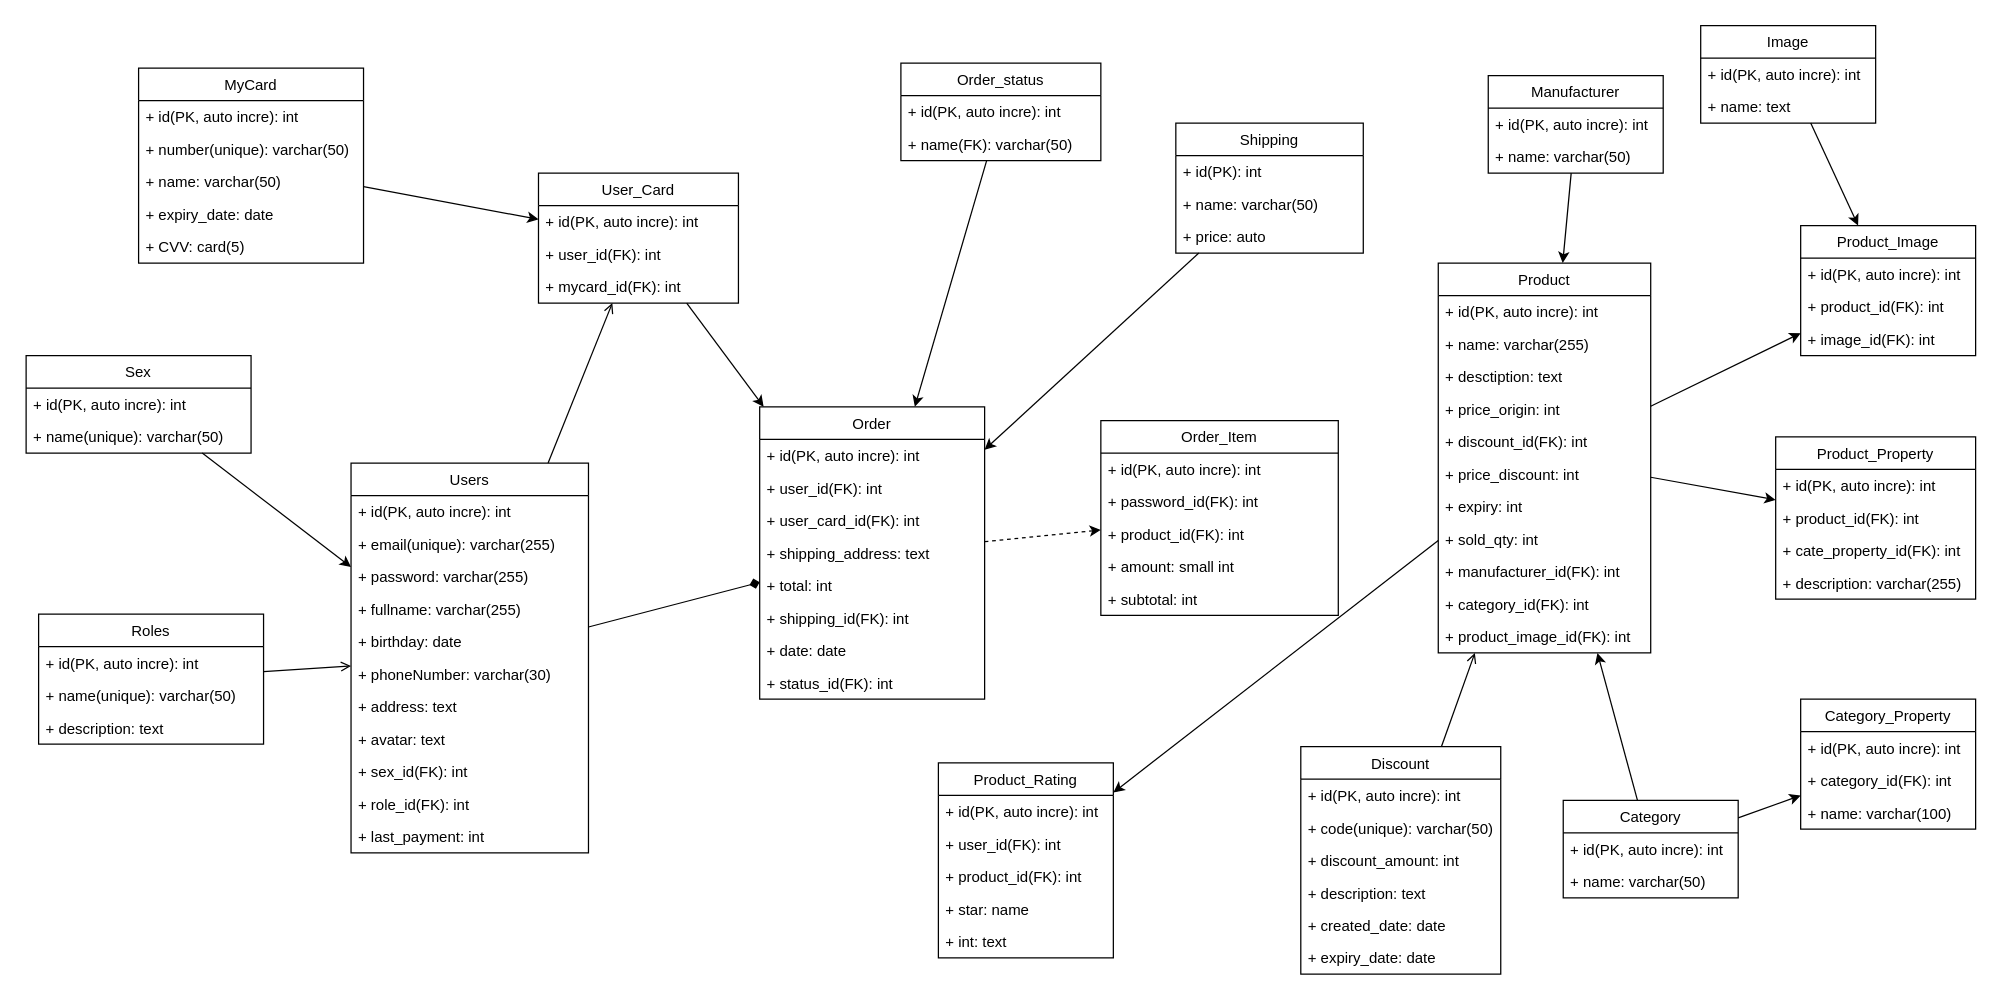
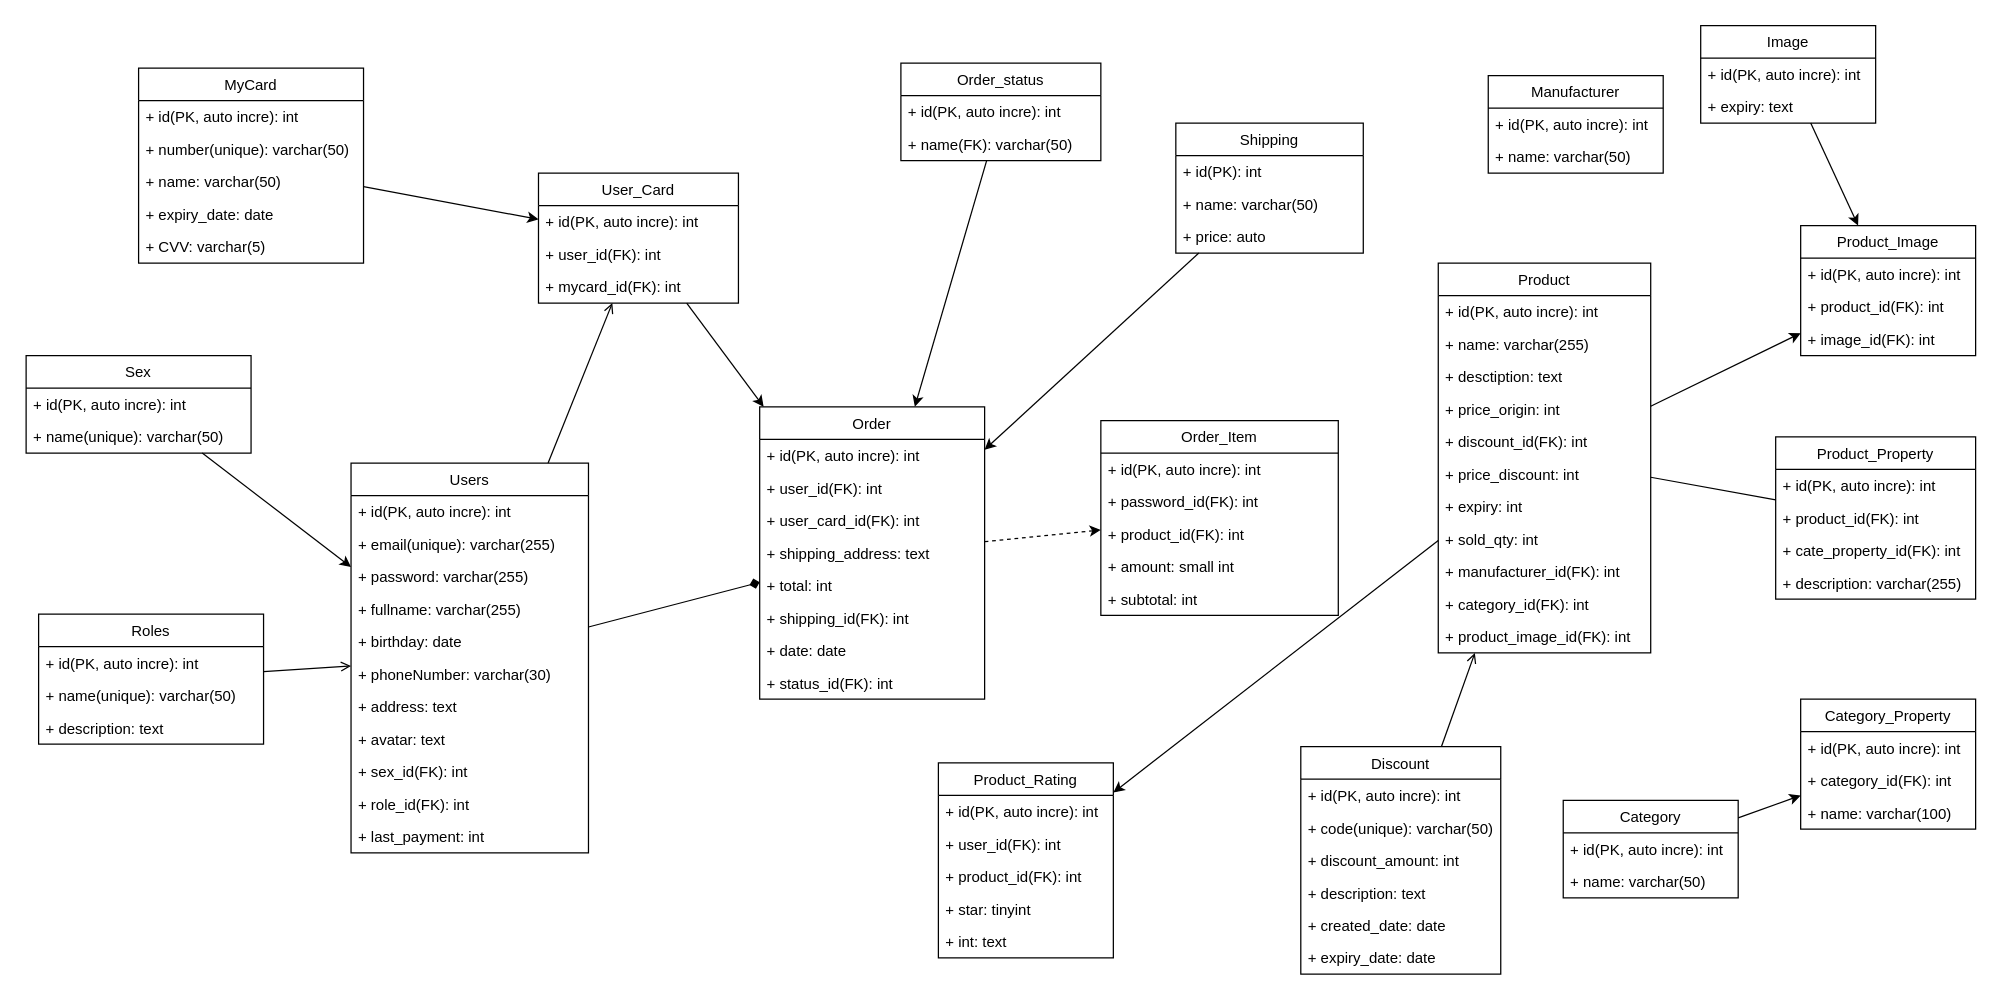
(1752, 108) -> (1759, 108)
(1567, 214) -> none
(198, 248) -> (211, 248)
(1766, 498) -> (1769, 499)
(1618, 730) -> none
(990, 910) -> (998, 910)
